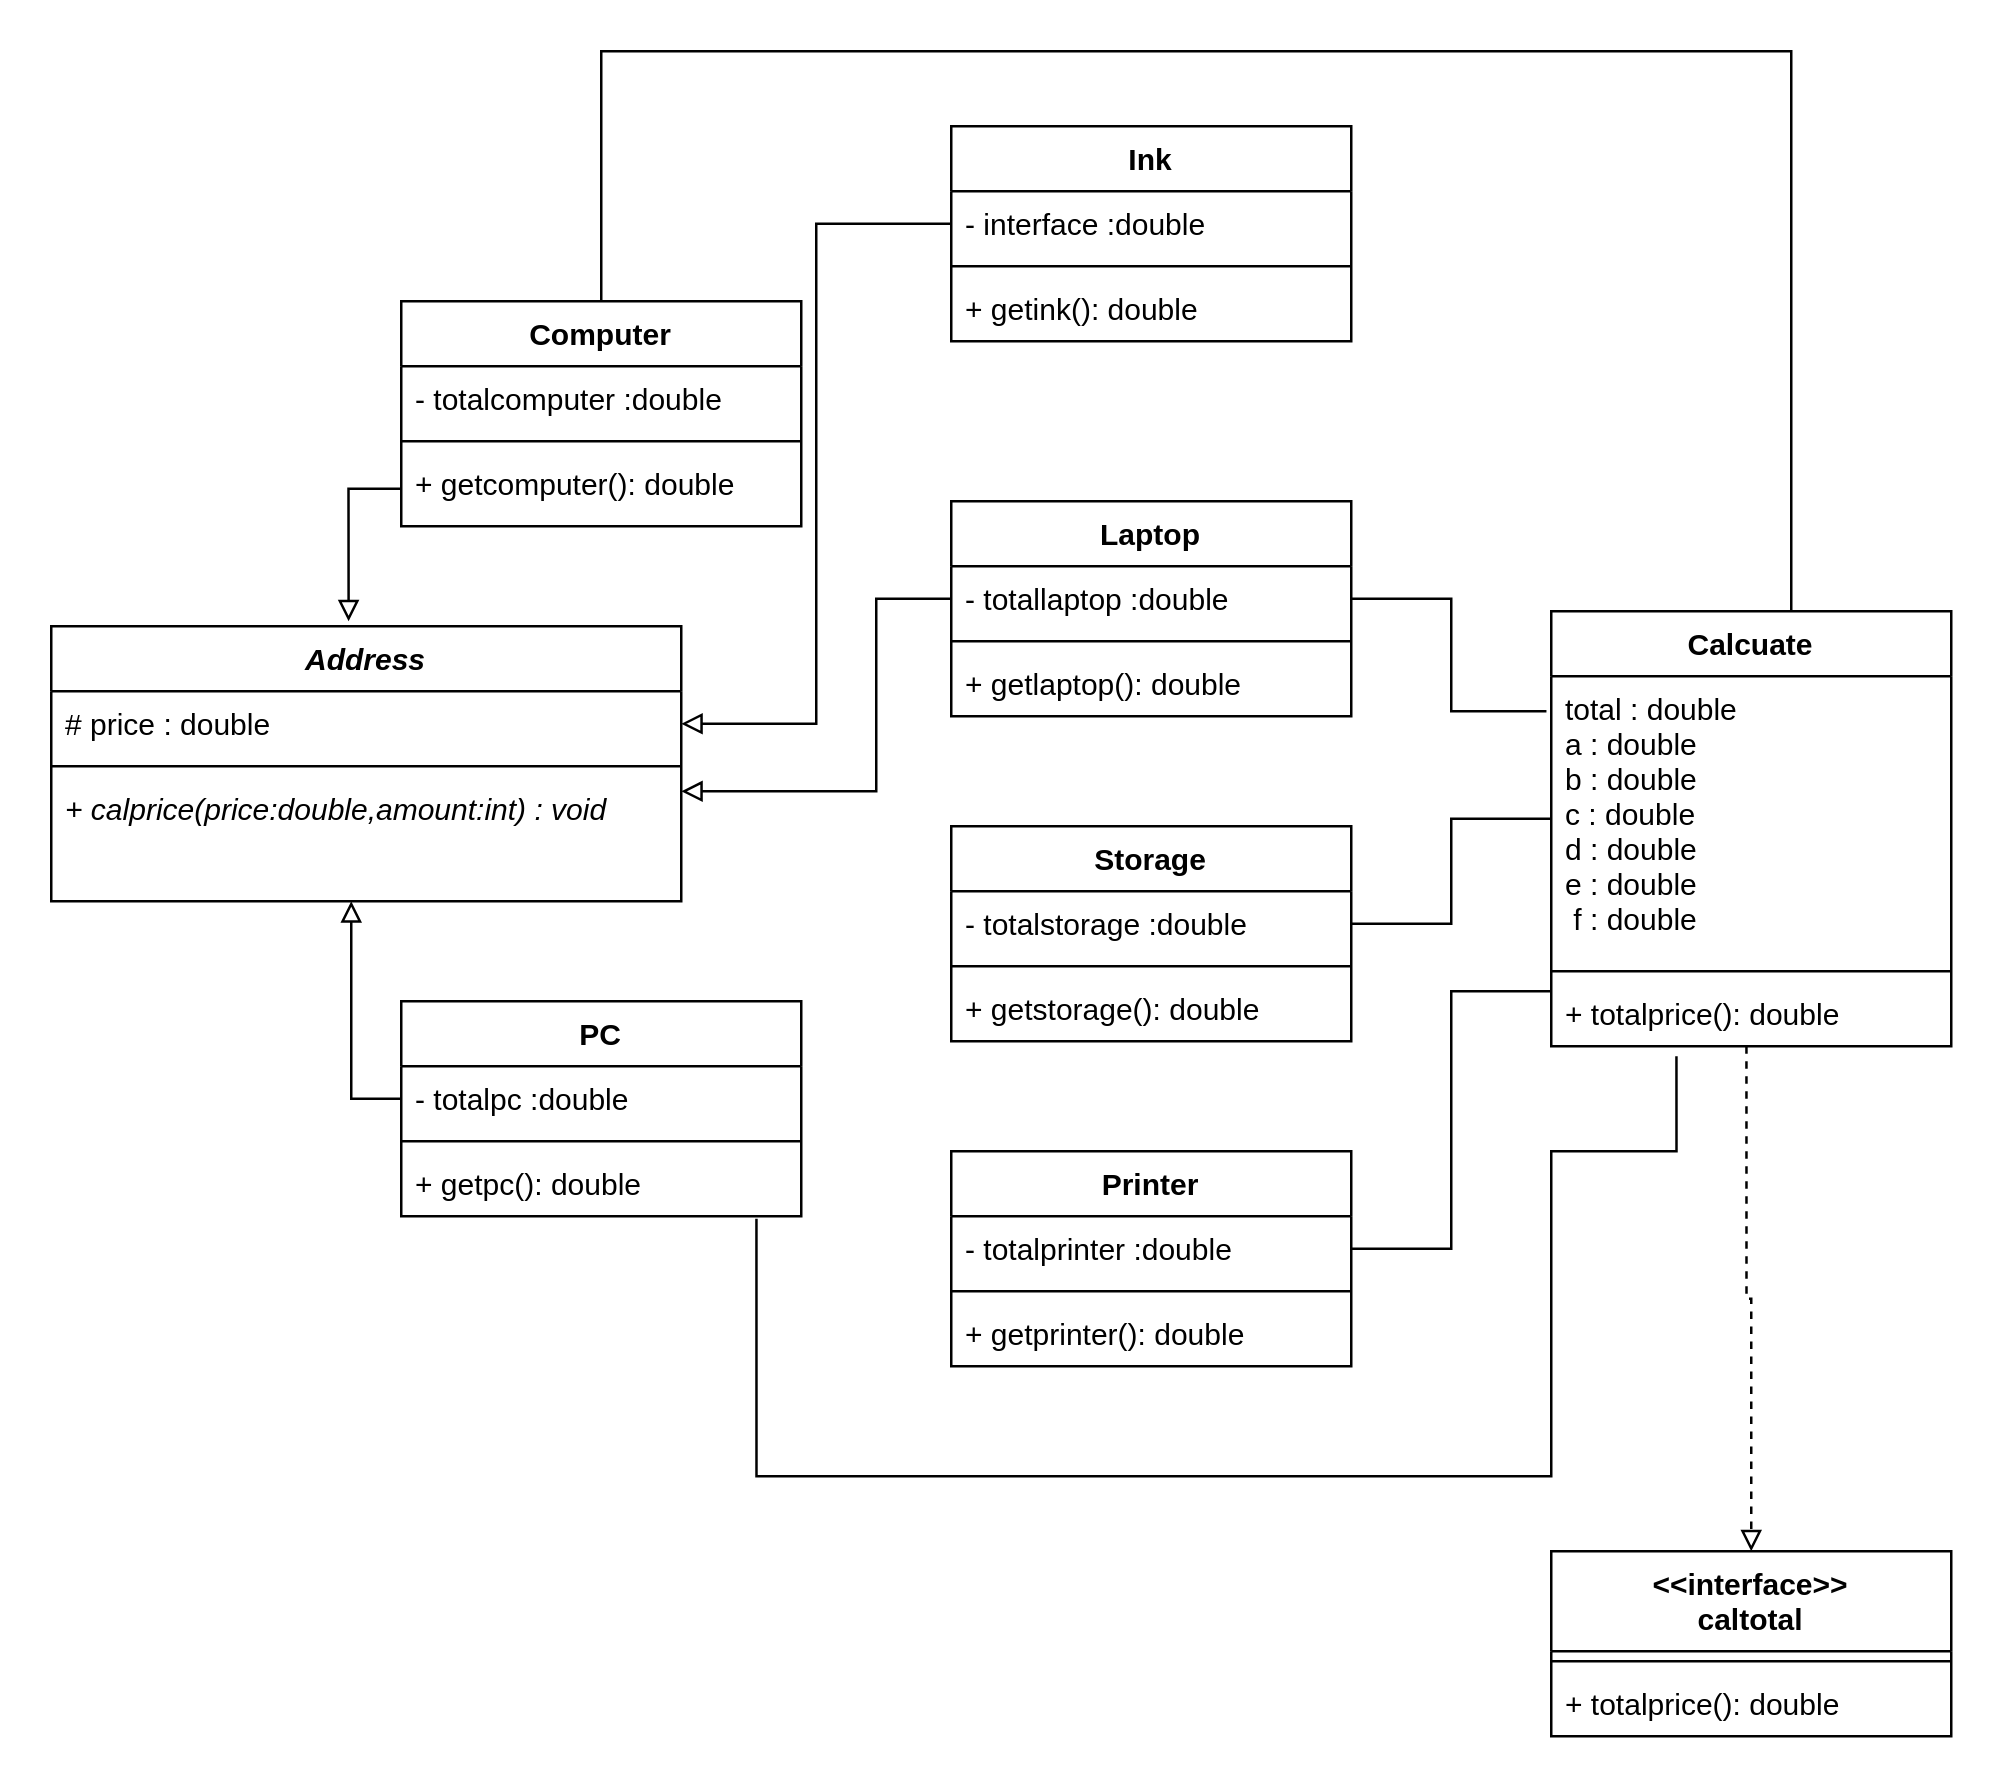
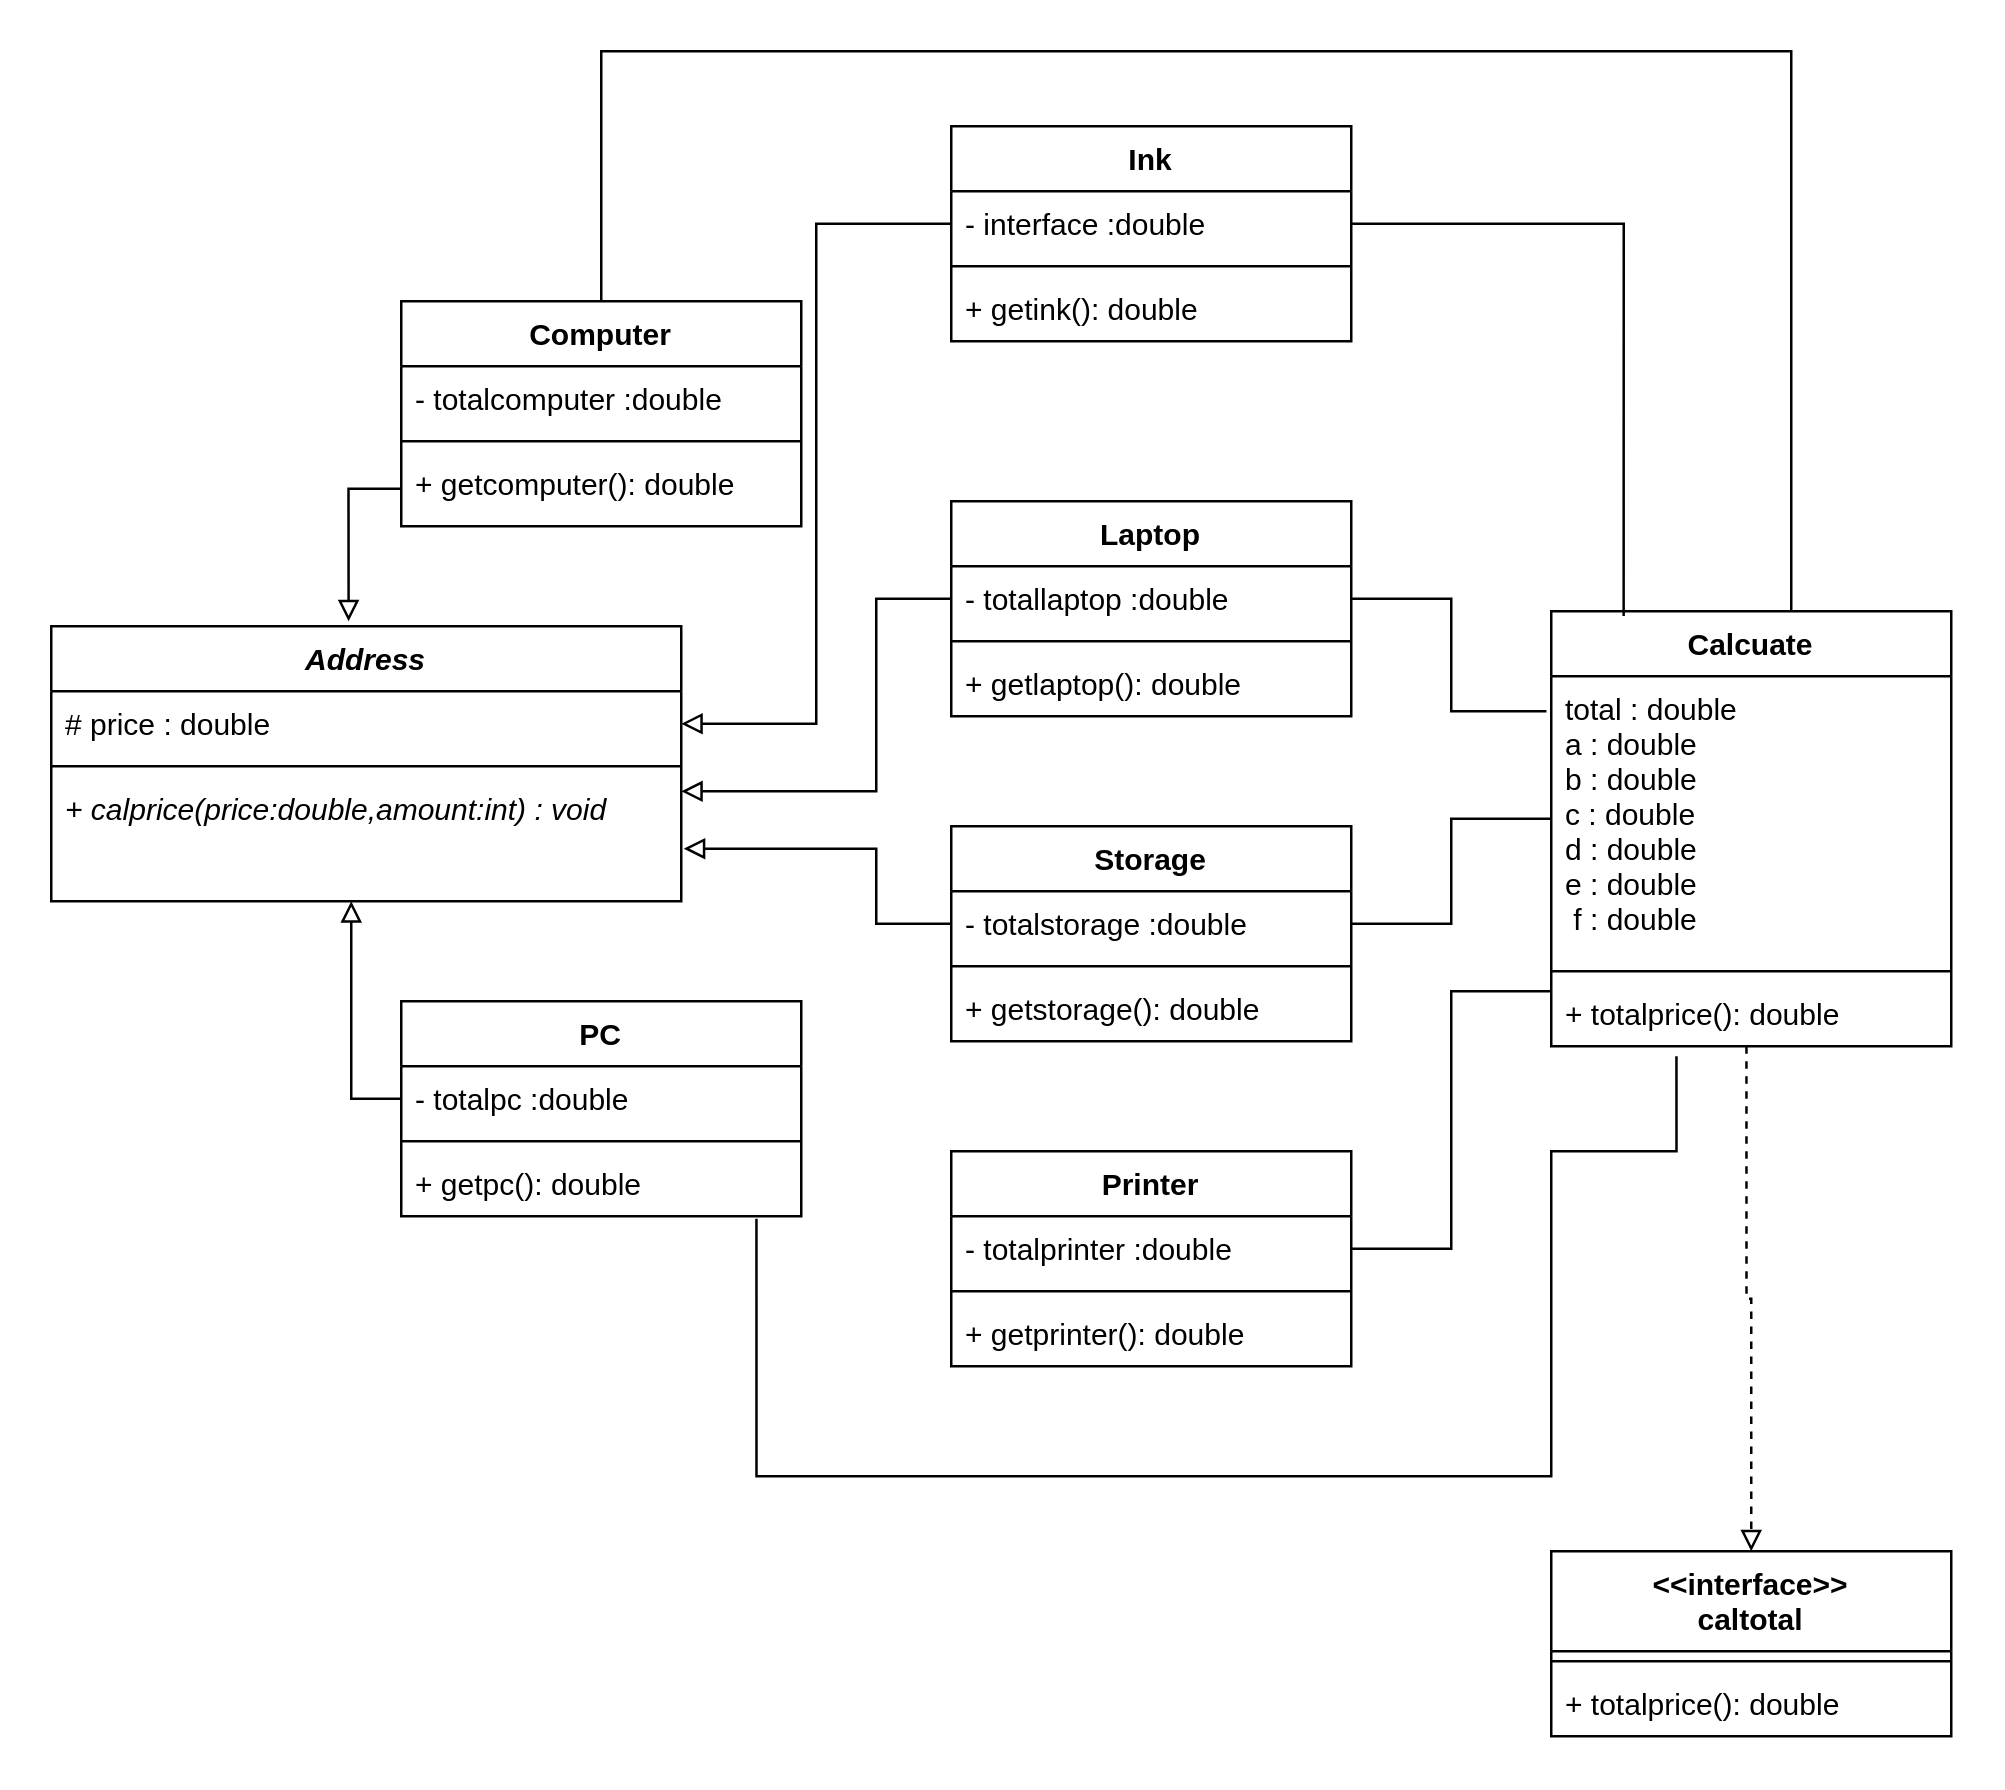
none -> (1624, 286)
none -> (863, 849)
